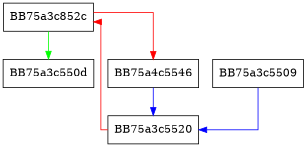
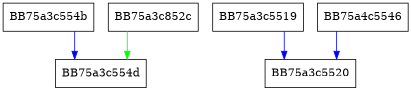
(143, 13) -> none
none -> (48, 17)
(48, 74) -> (101, 74)
(258, 74) -> (258, 17)
(101, 79) -> none
